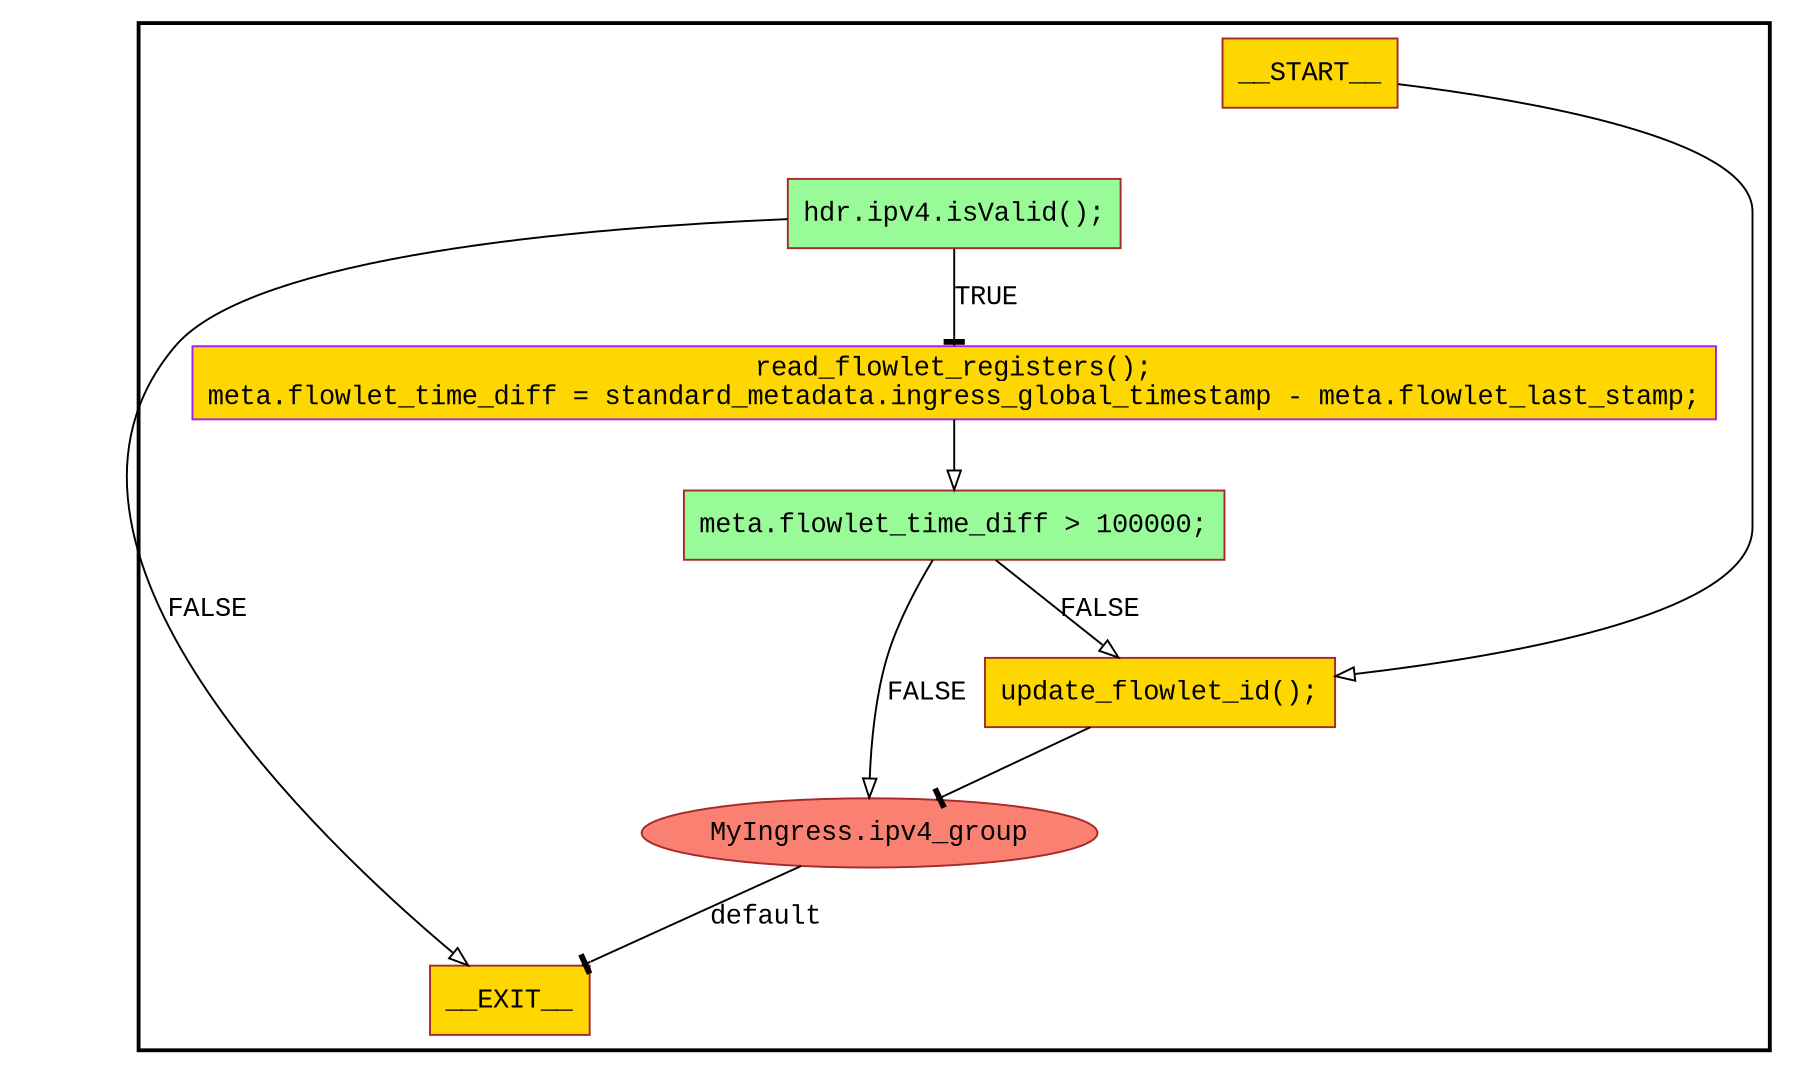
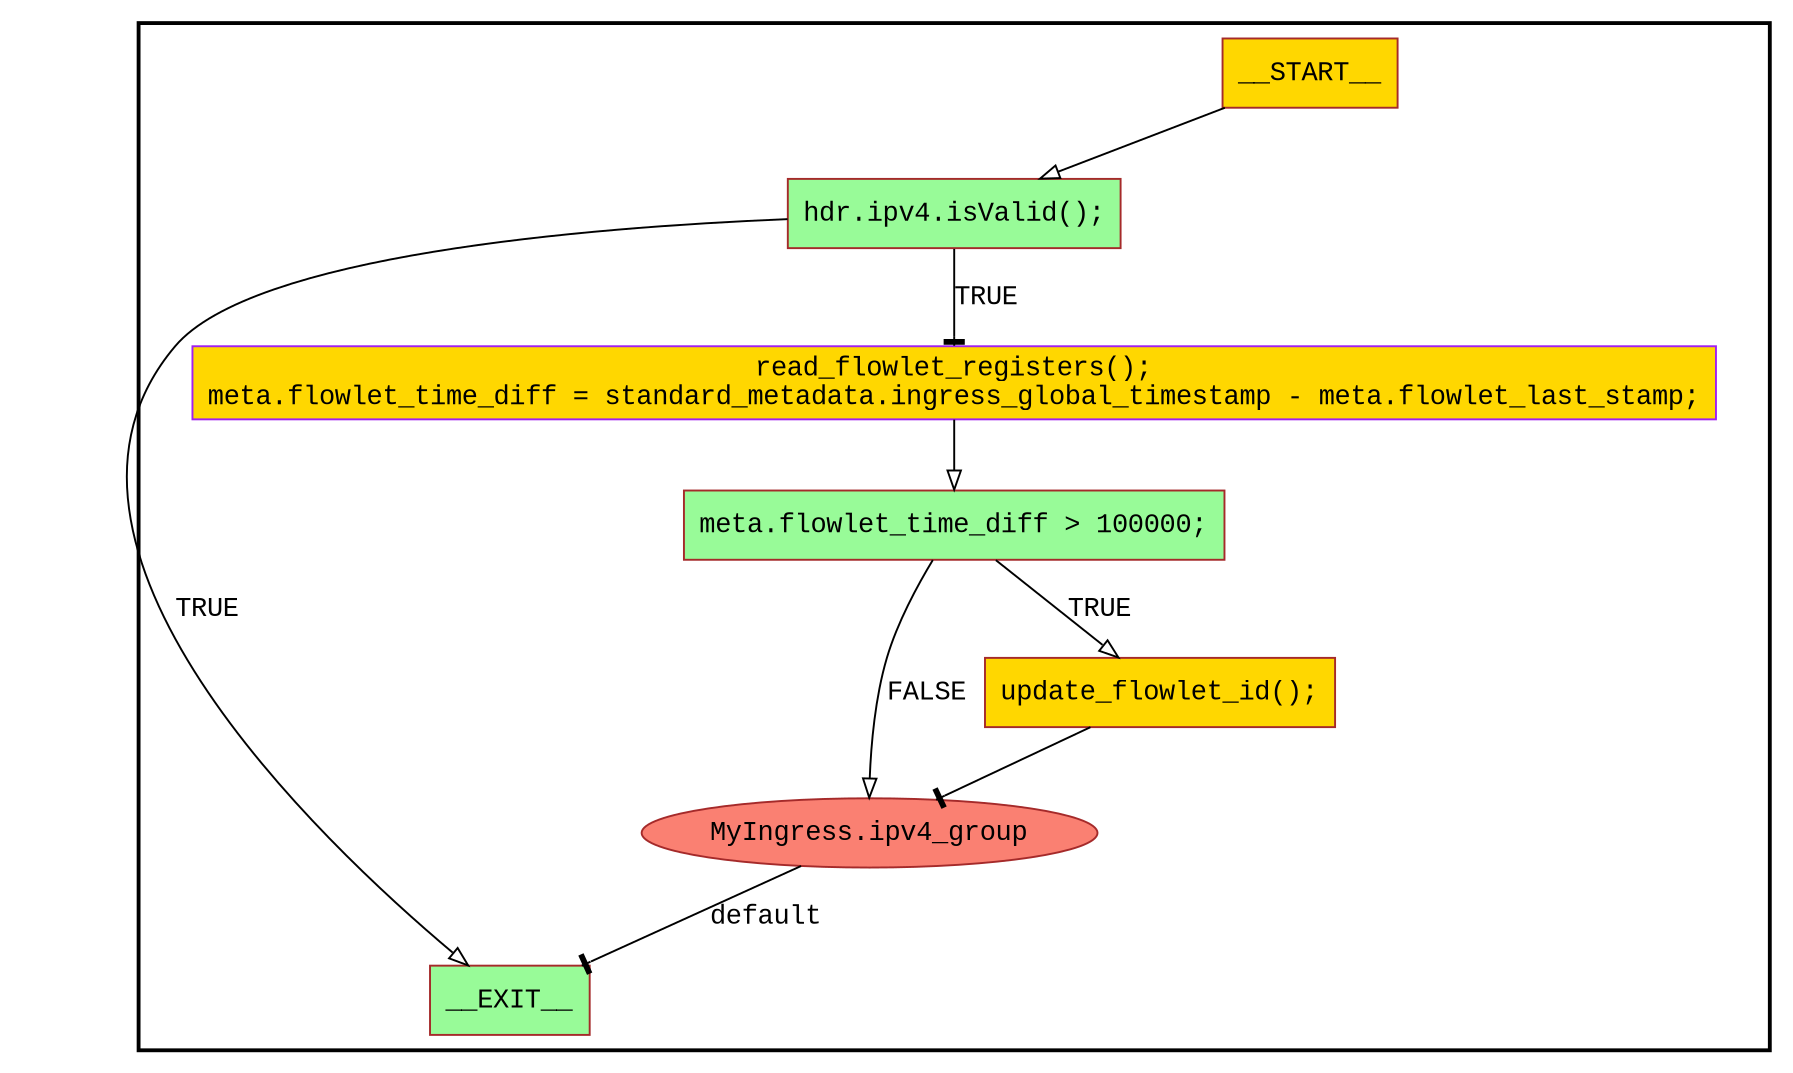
(1753, 395) -> (1142, 140)
(208, 609) -> (208, 609)
(1100, 609) -> (1100, 609)
(510, 1000) -> (510, 1000)
